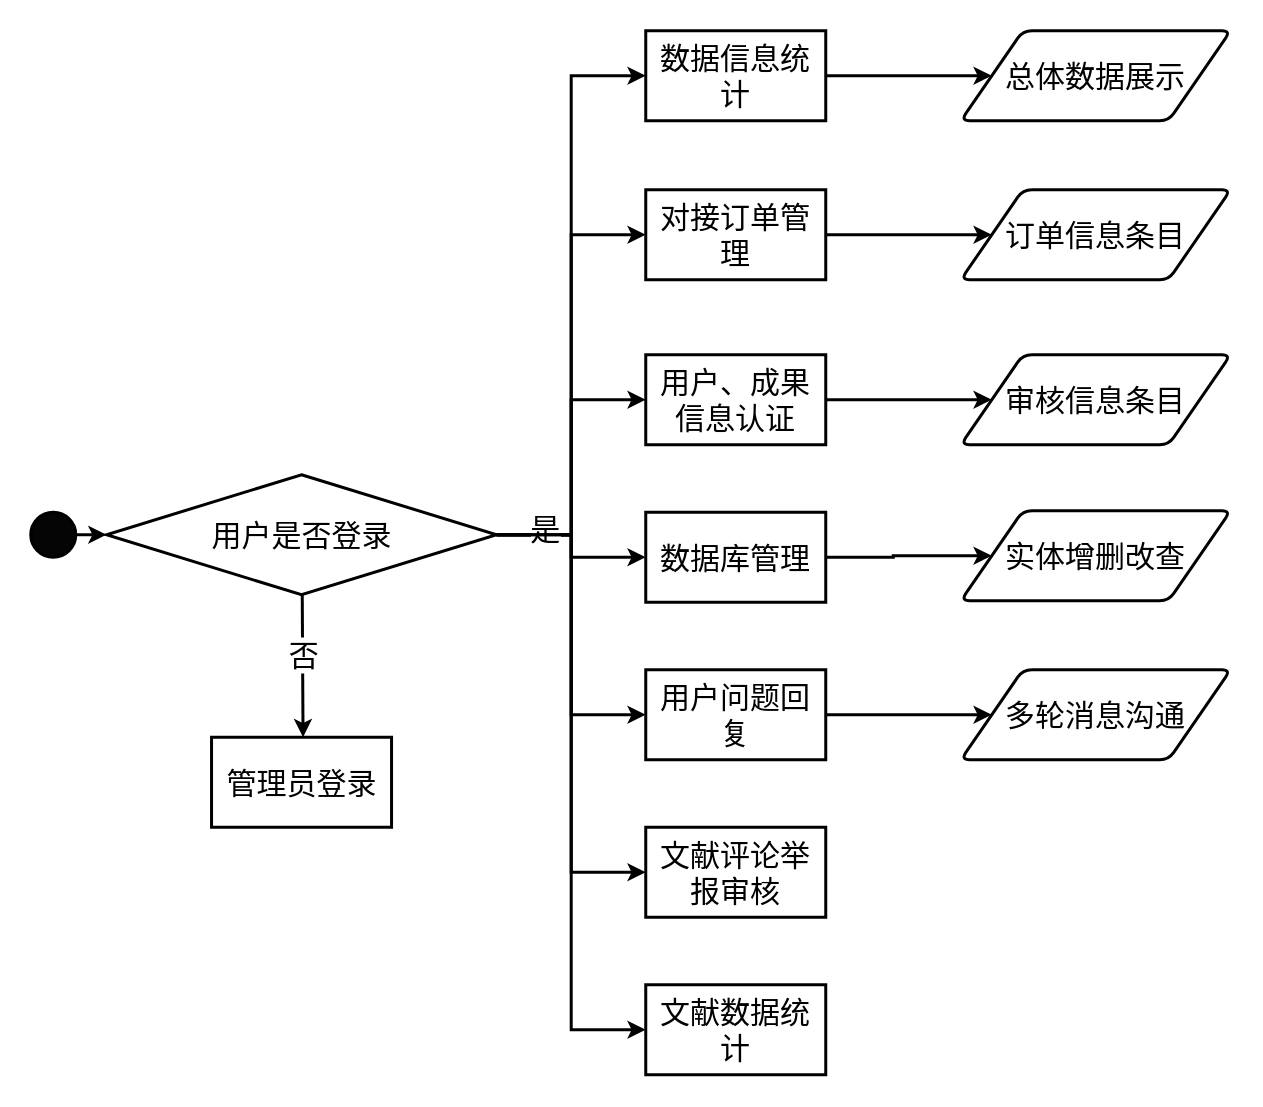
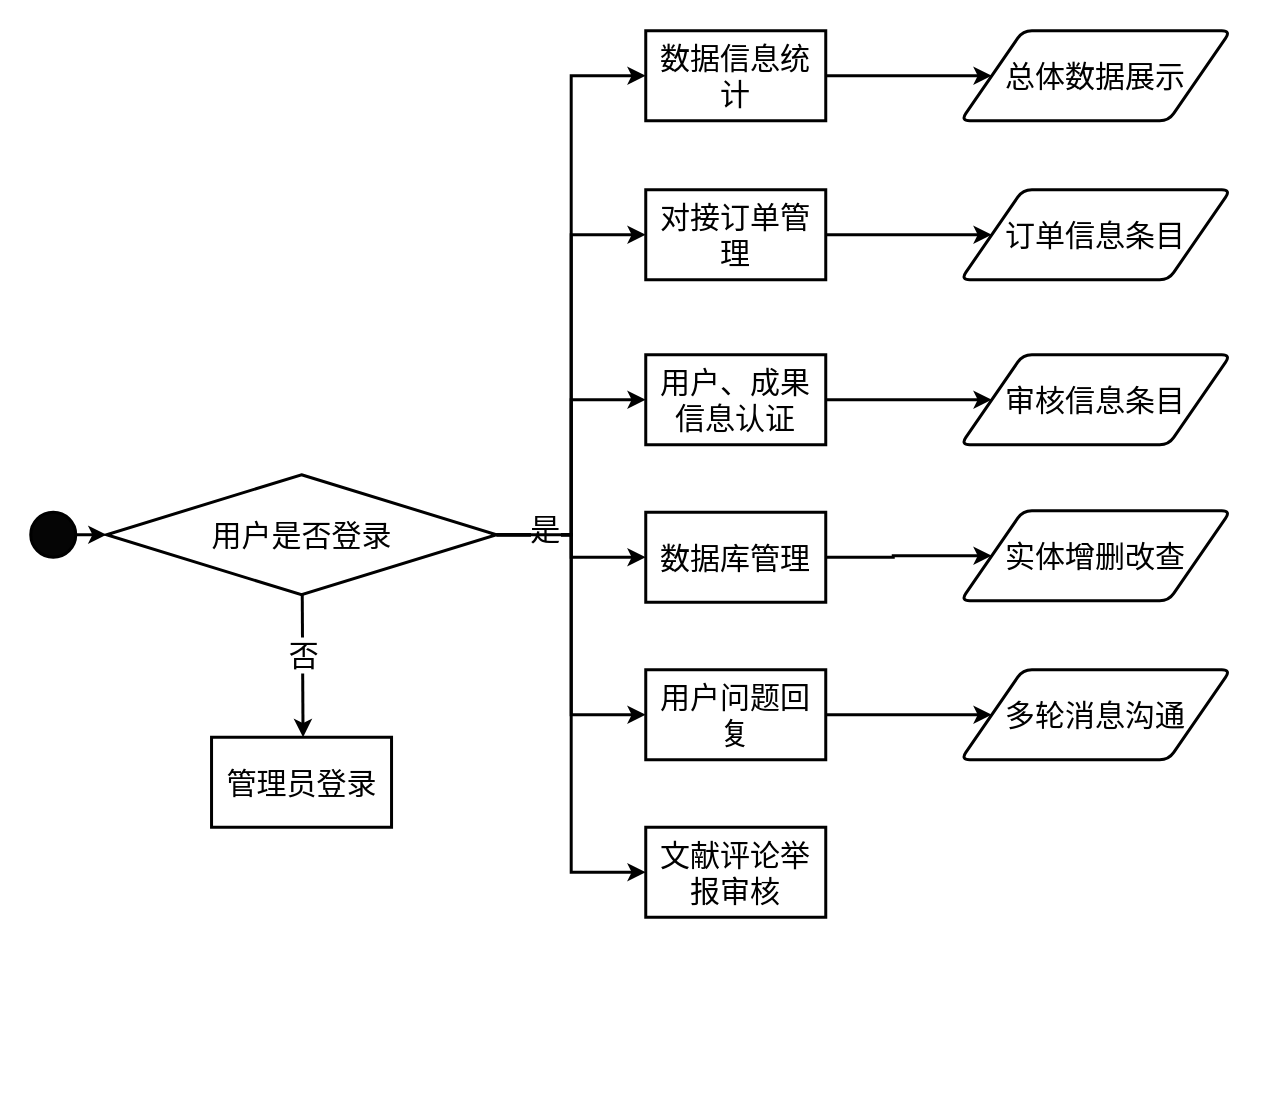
(571, 983) -> none
(736, 1030) -> none
